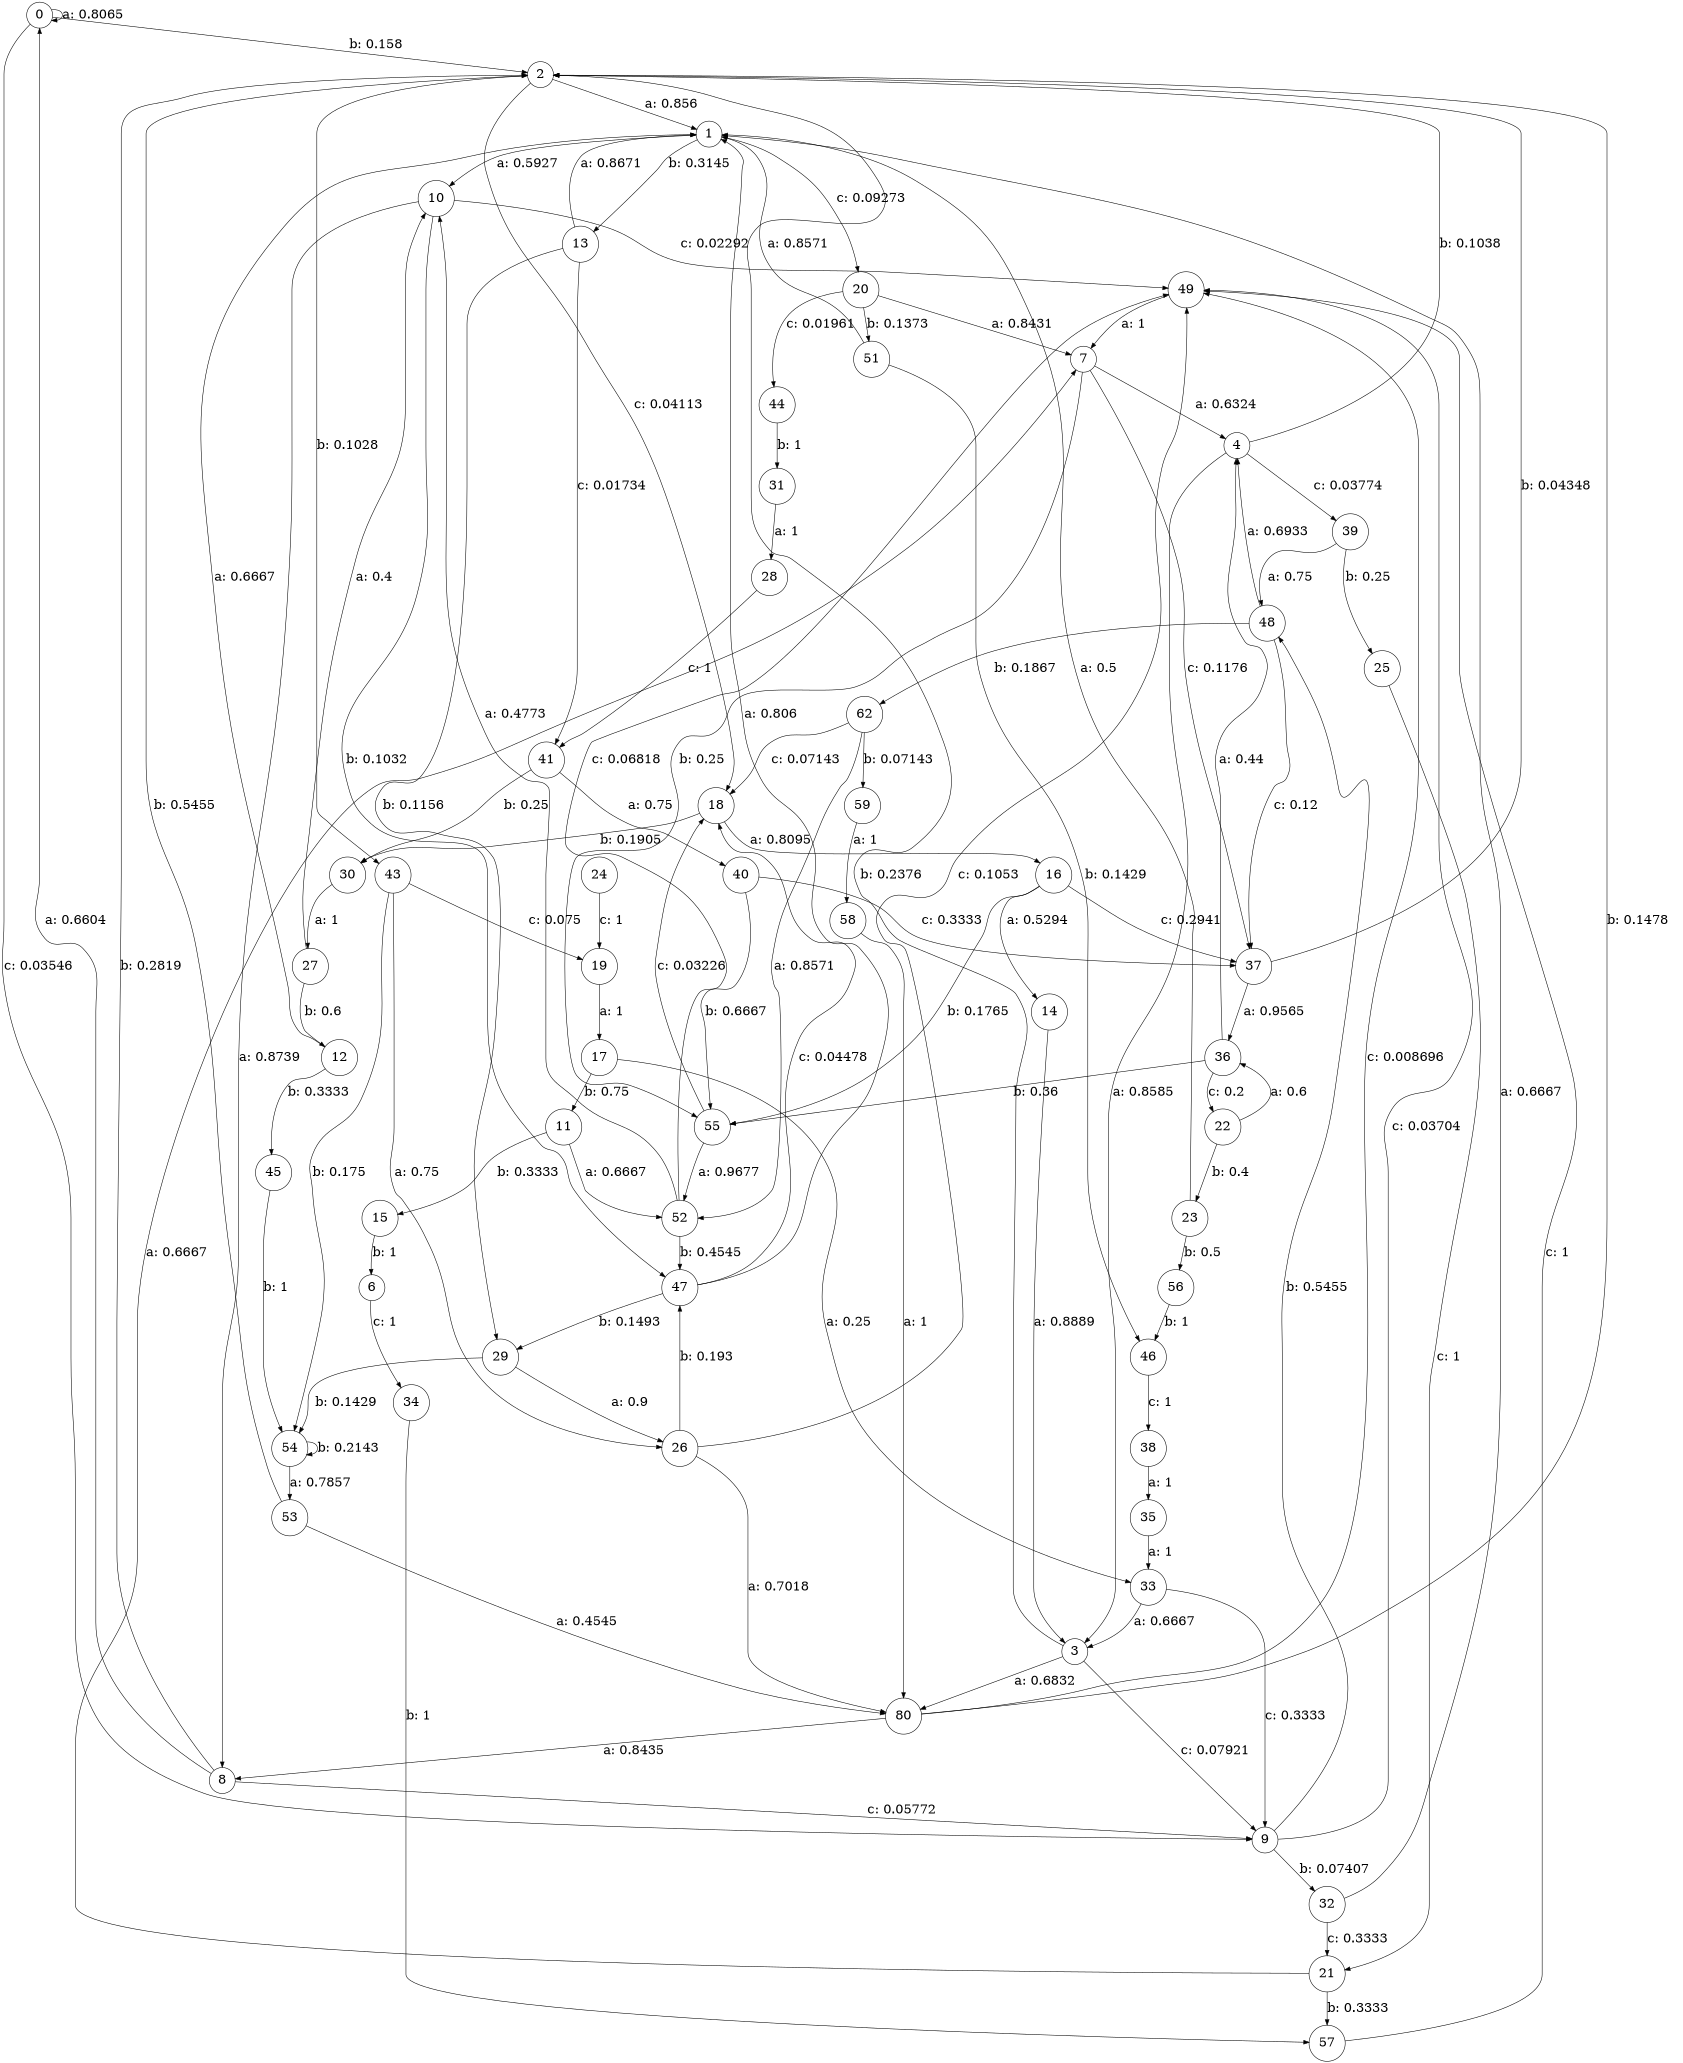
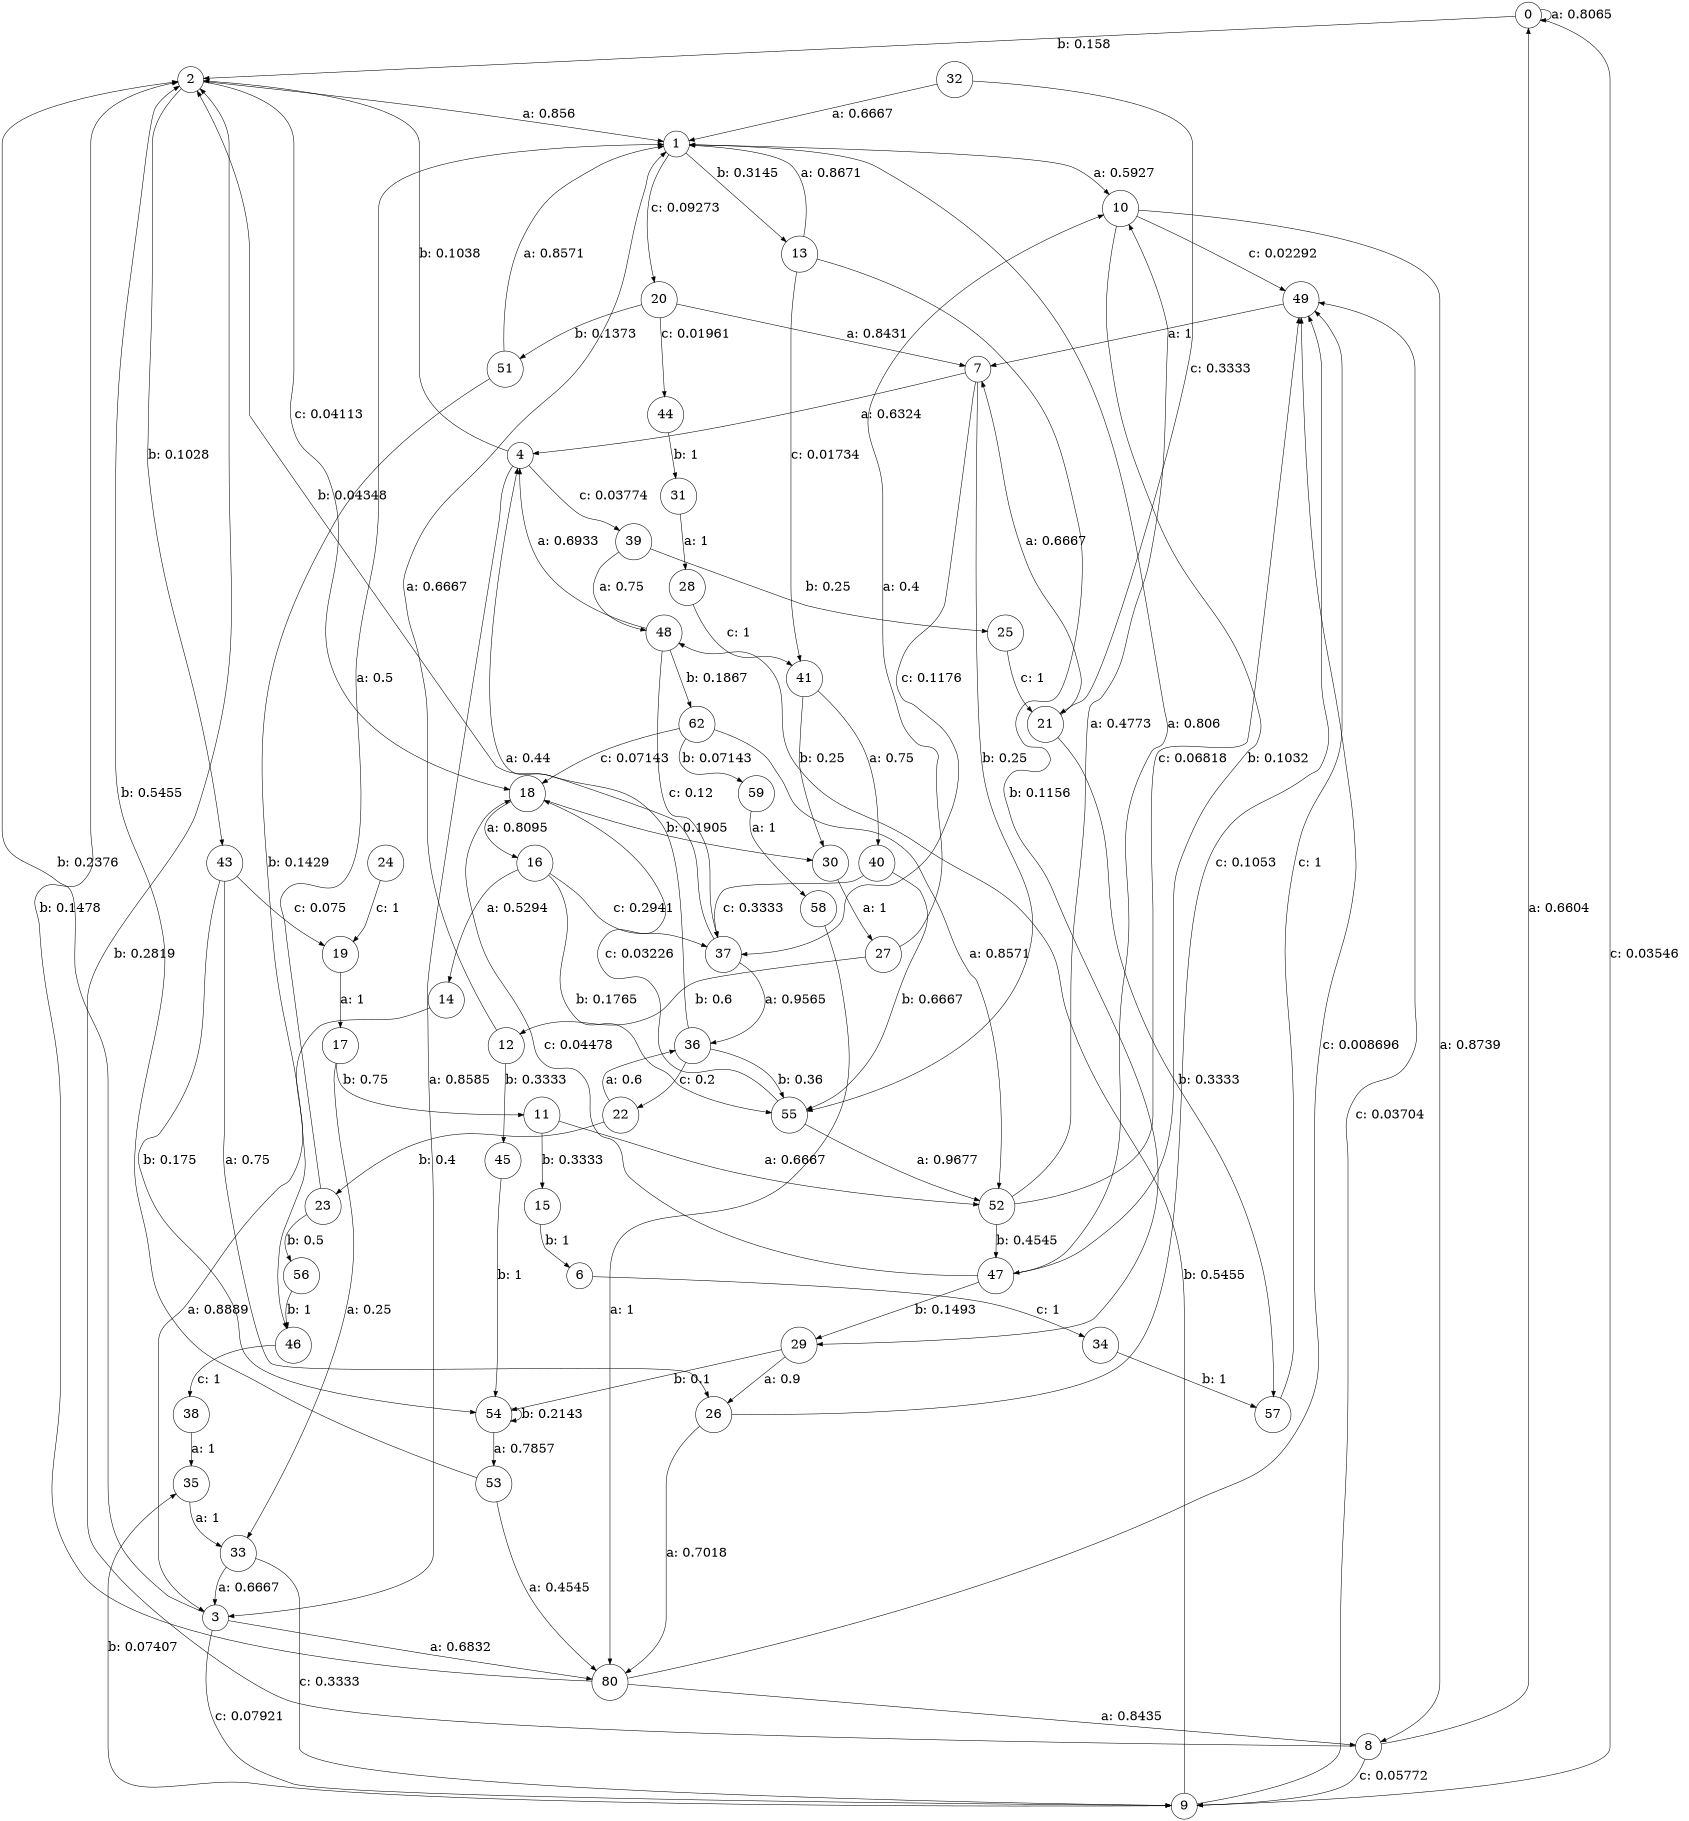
(680, 1371) -> none
(352, 1403) -> (705, 1380)
(1292, 1869) -> (490, 1798)
